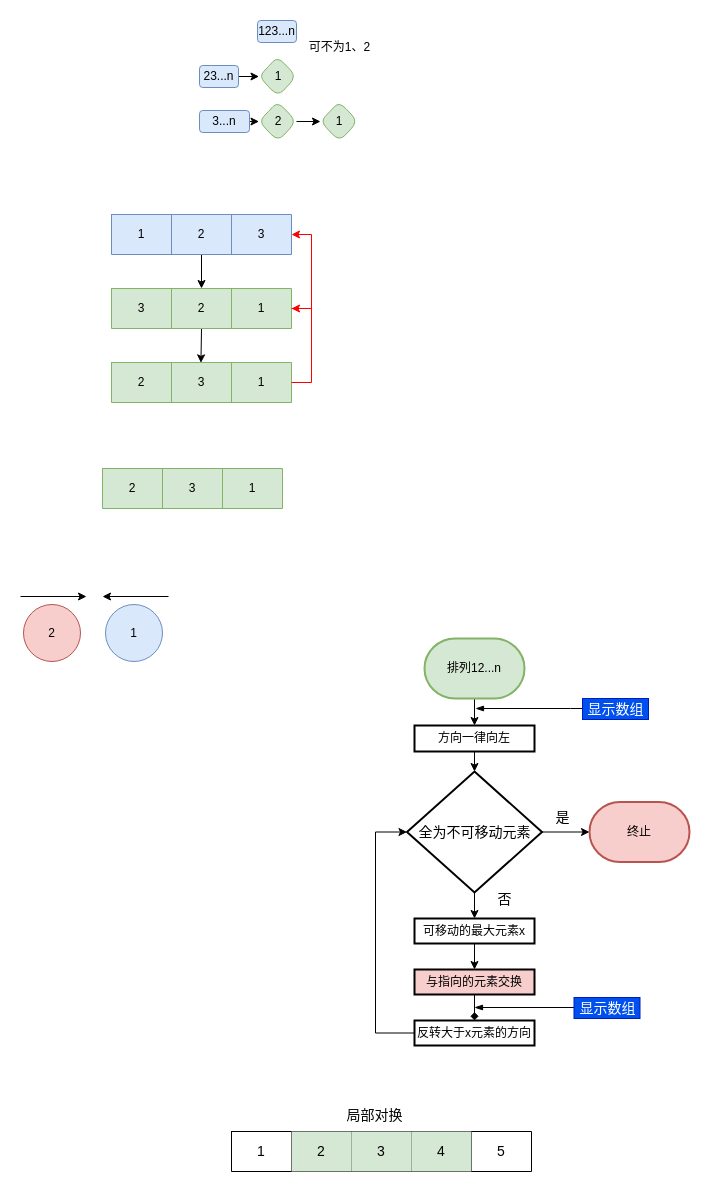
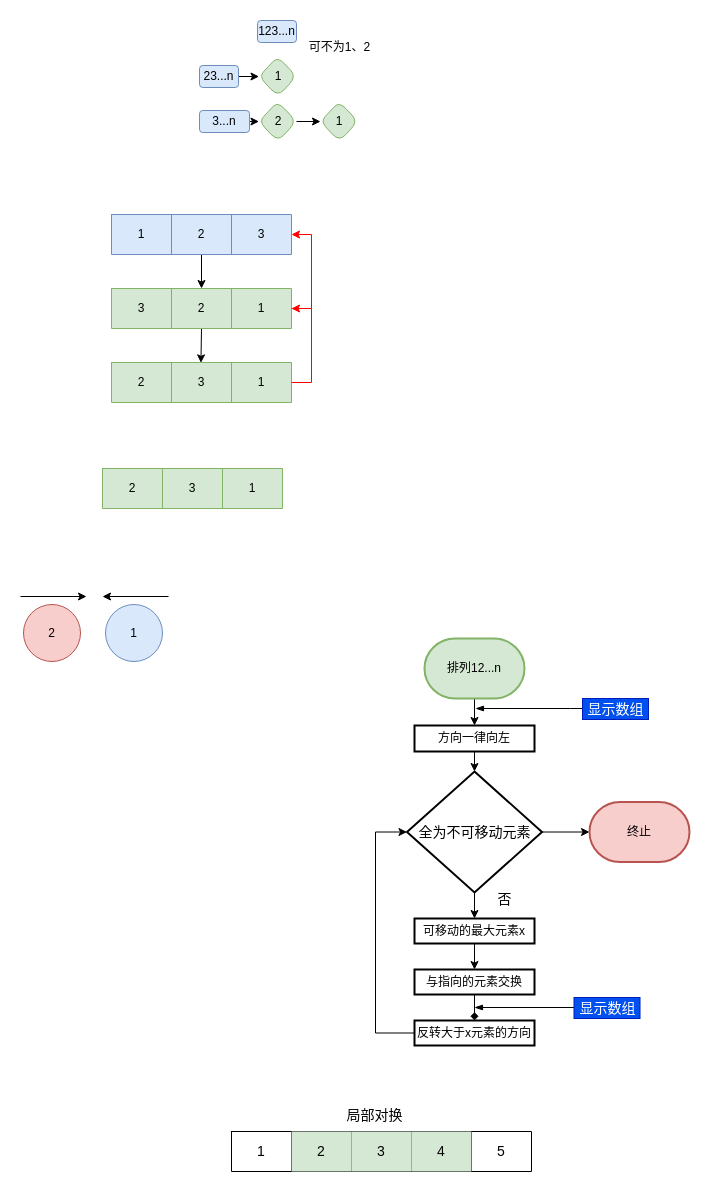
(562, 817) -> none
(475, 982) -> (475, 982)
